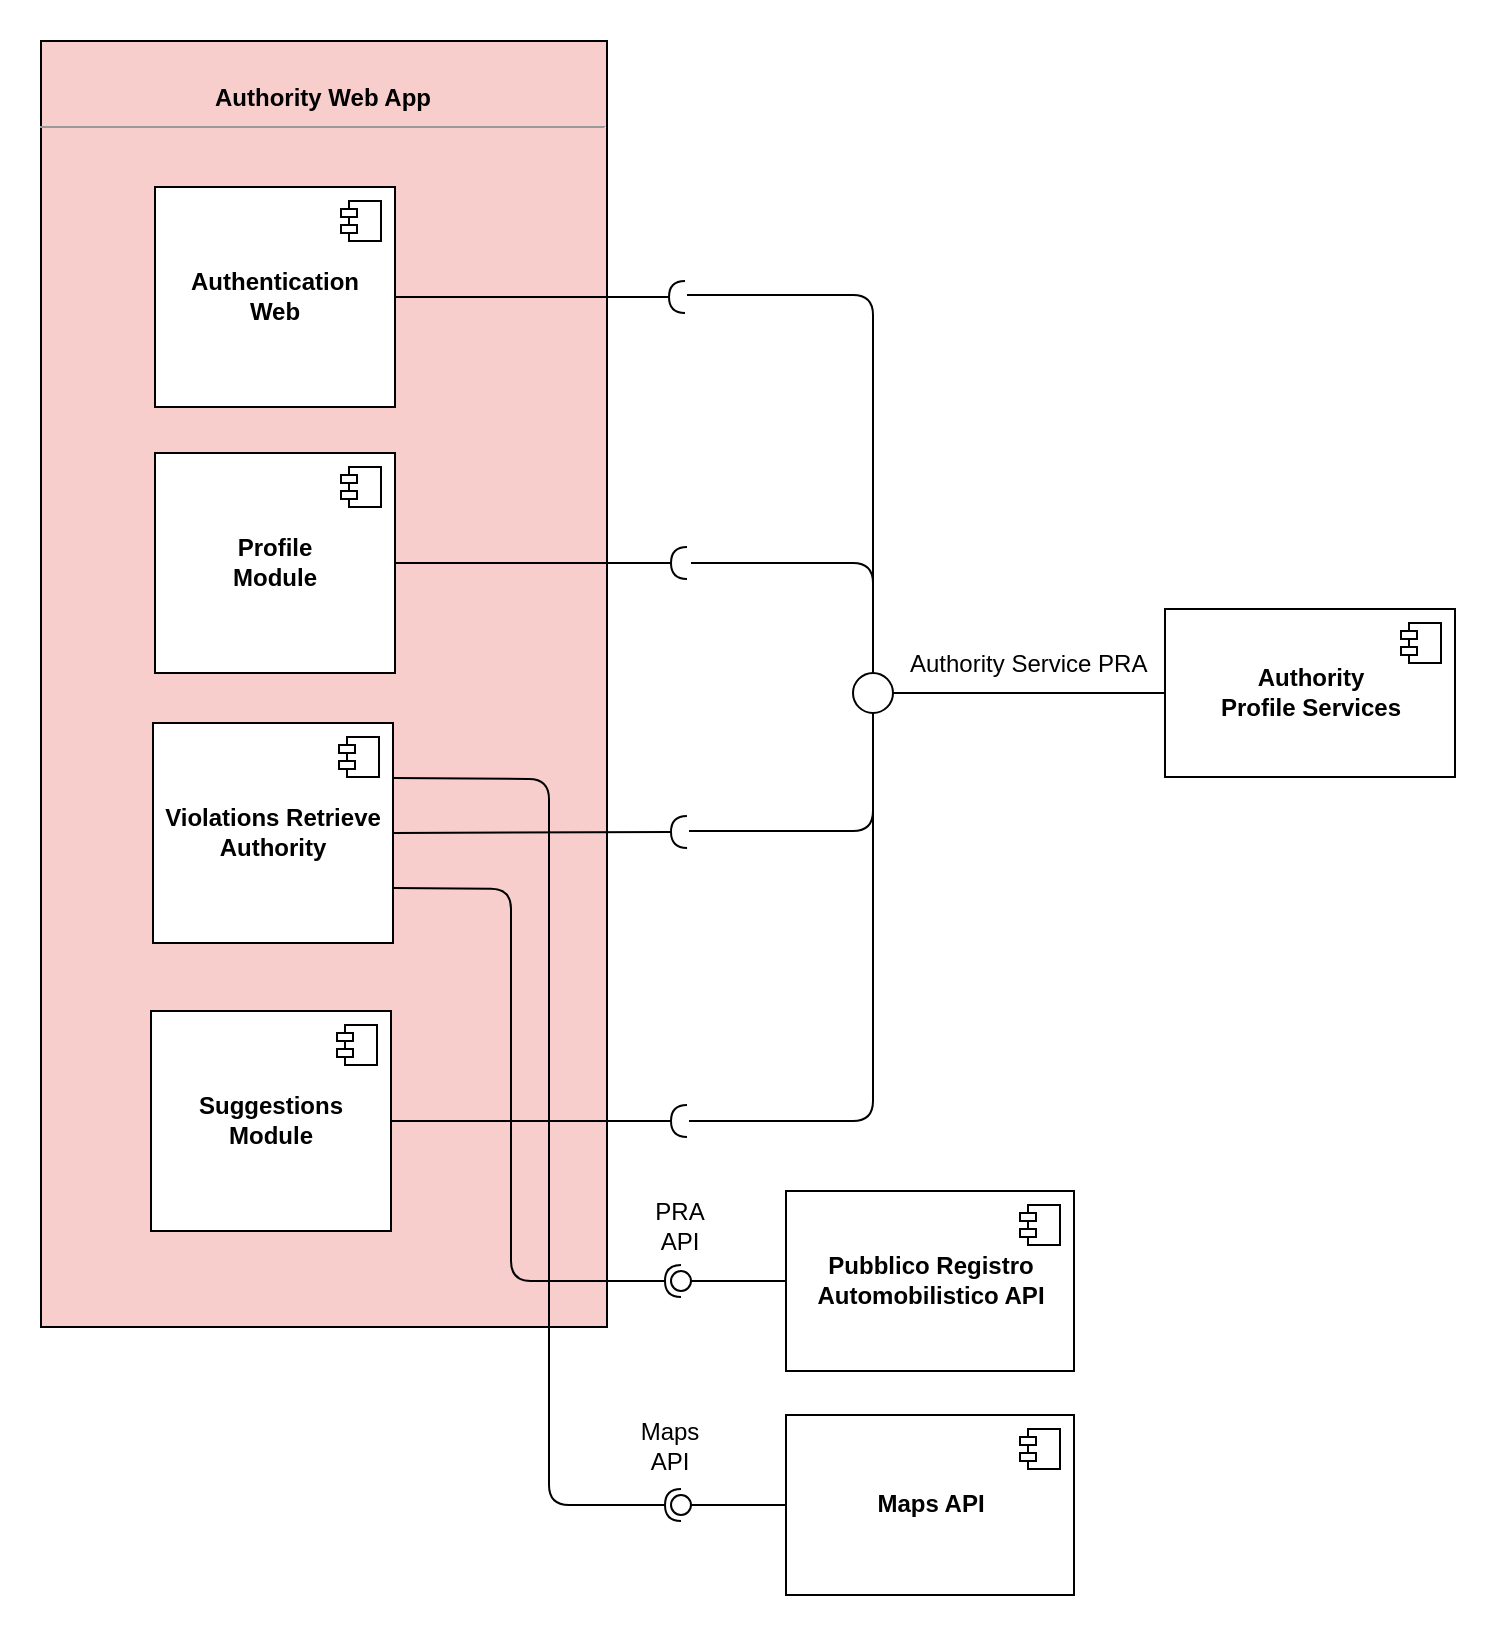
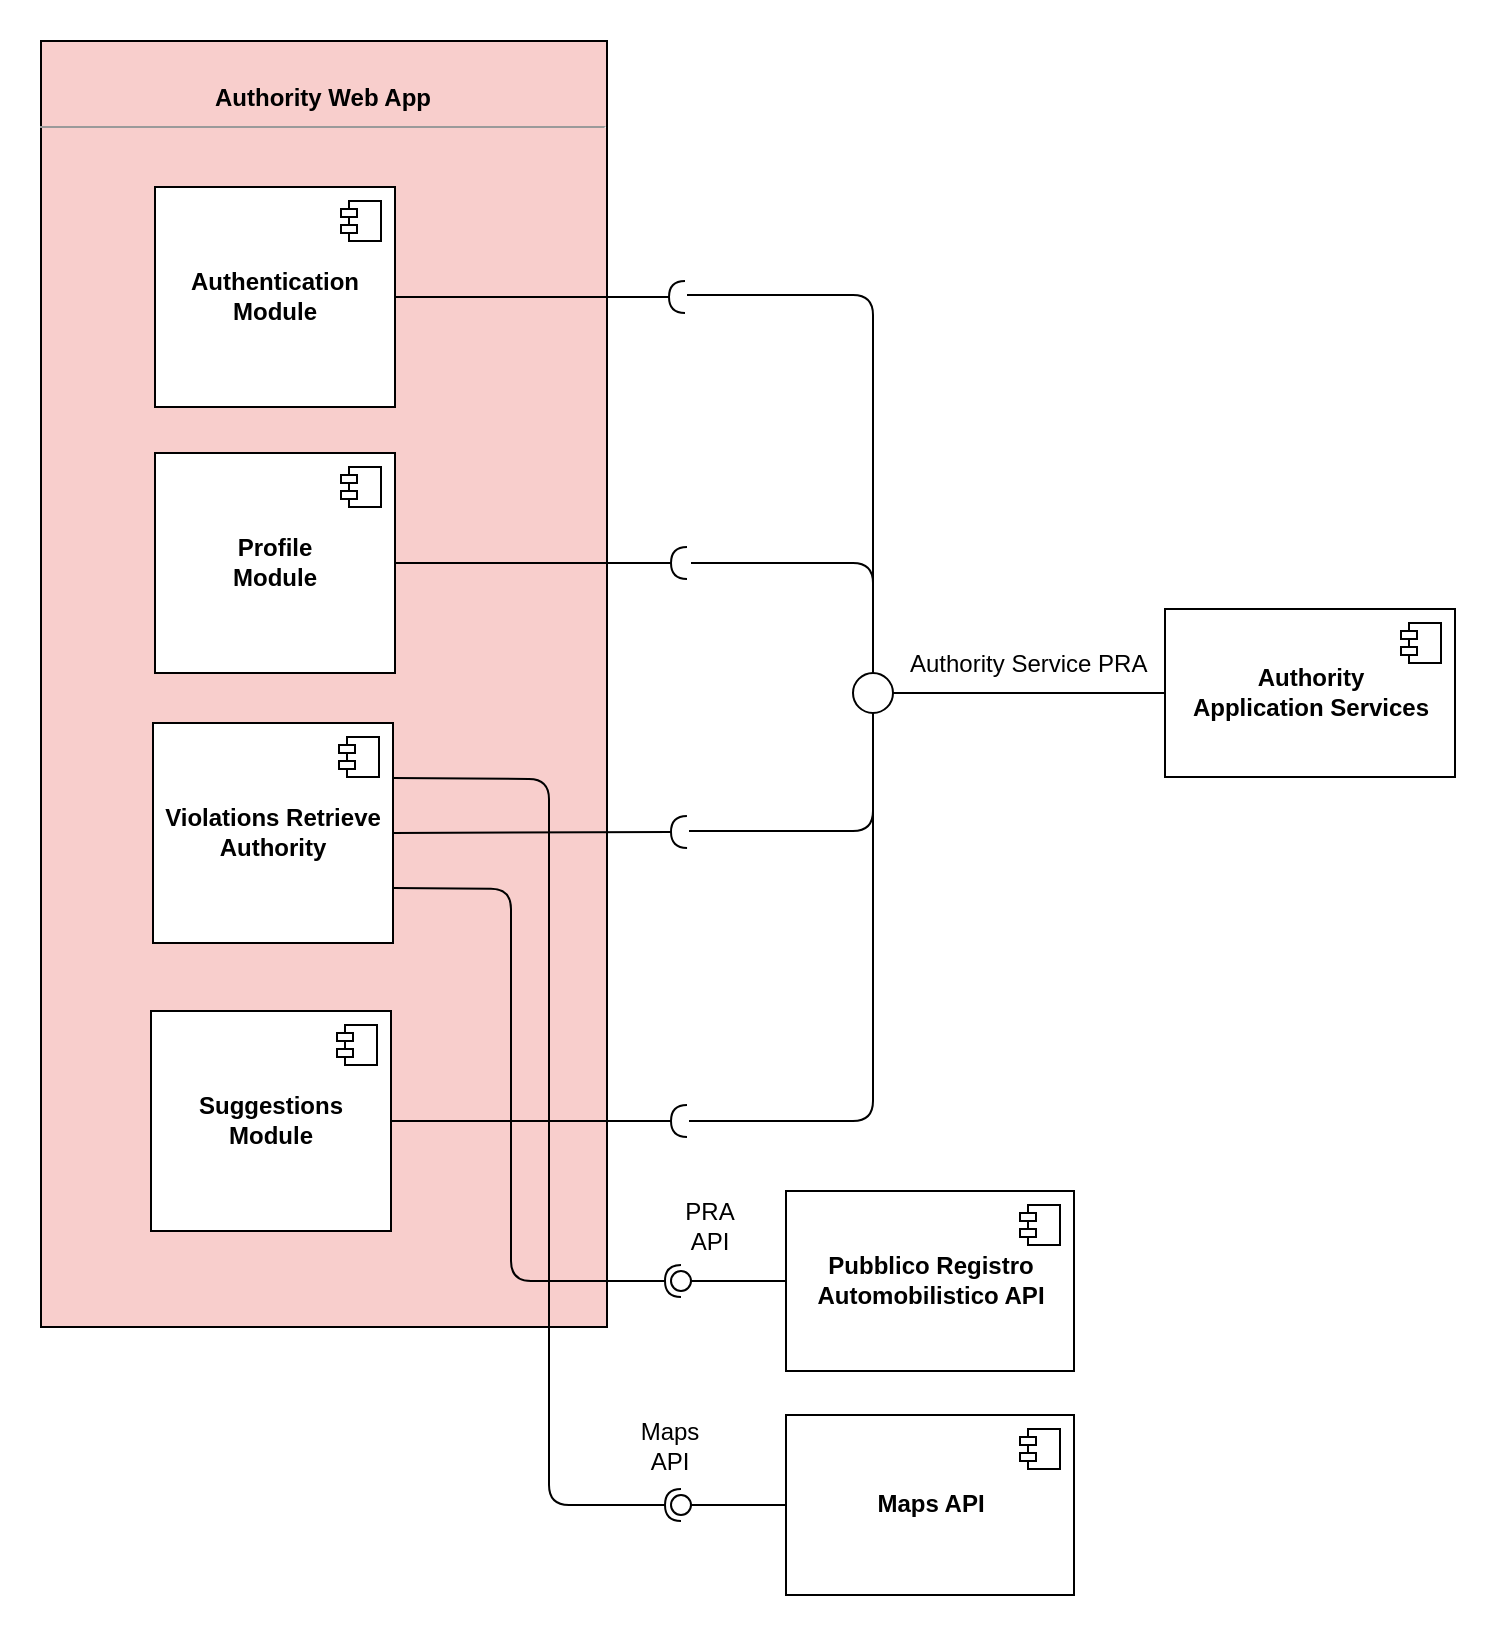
(276, 297) -> (276, 297)
(1312, 693) -> (1312, 693)
(681, 1227) -> (711, 1227)
